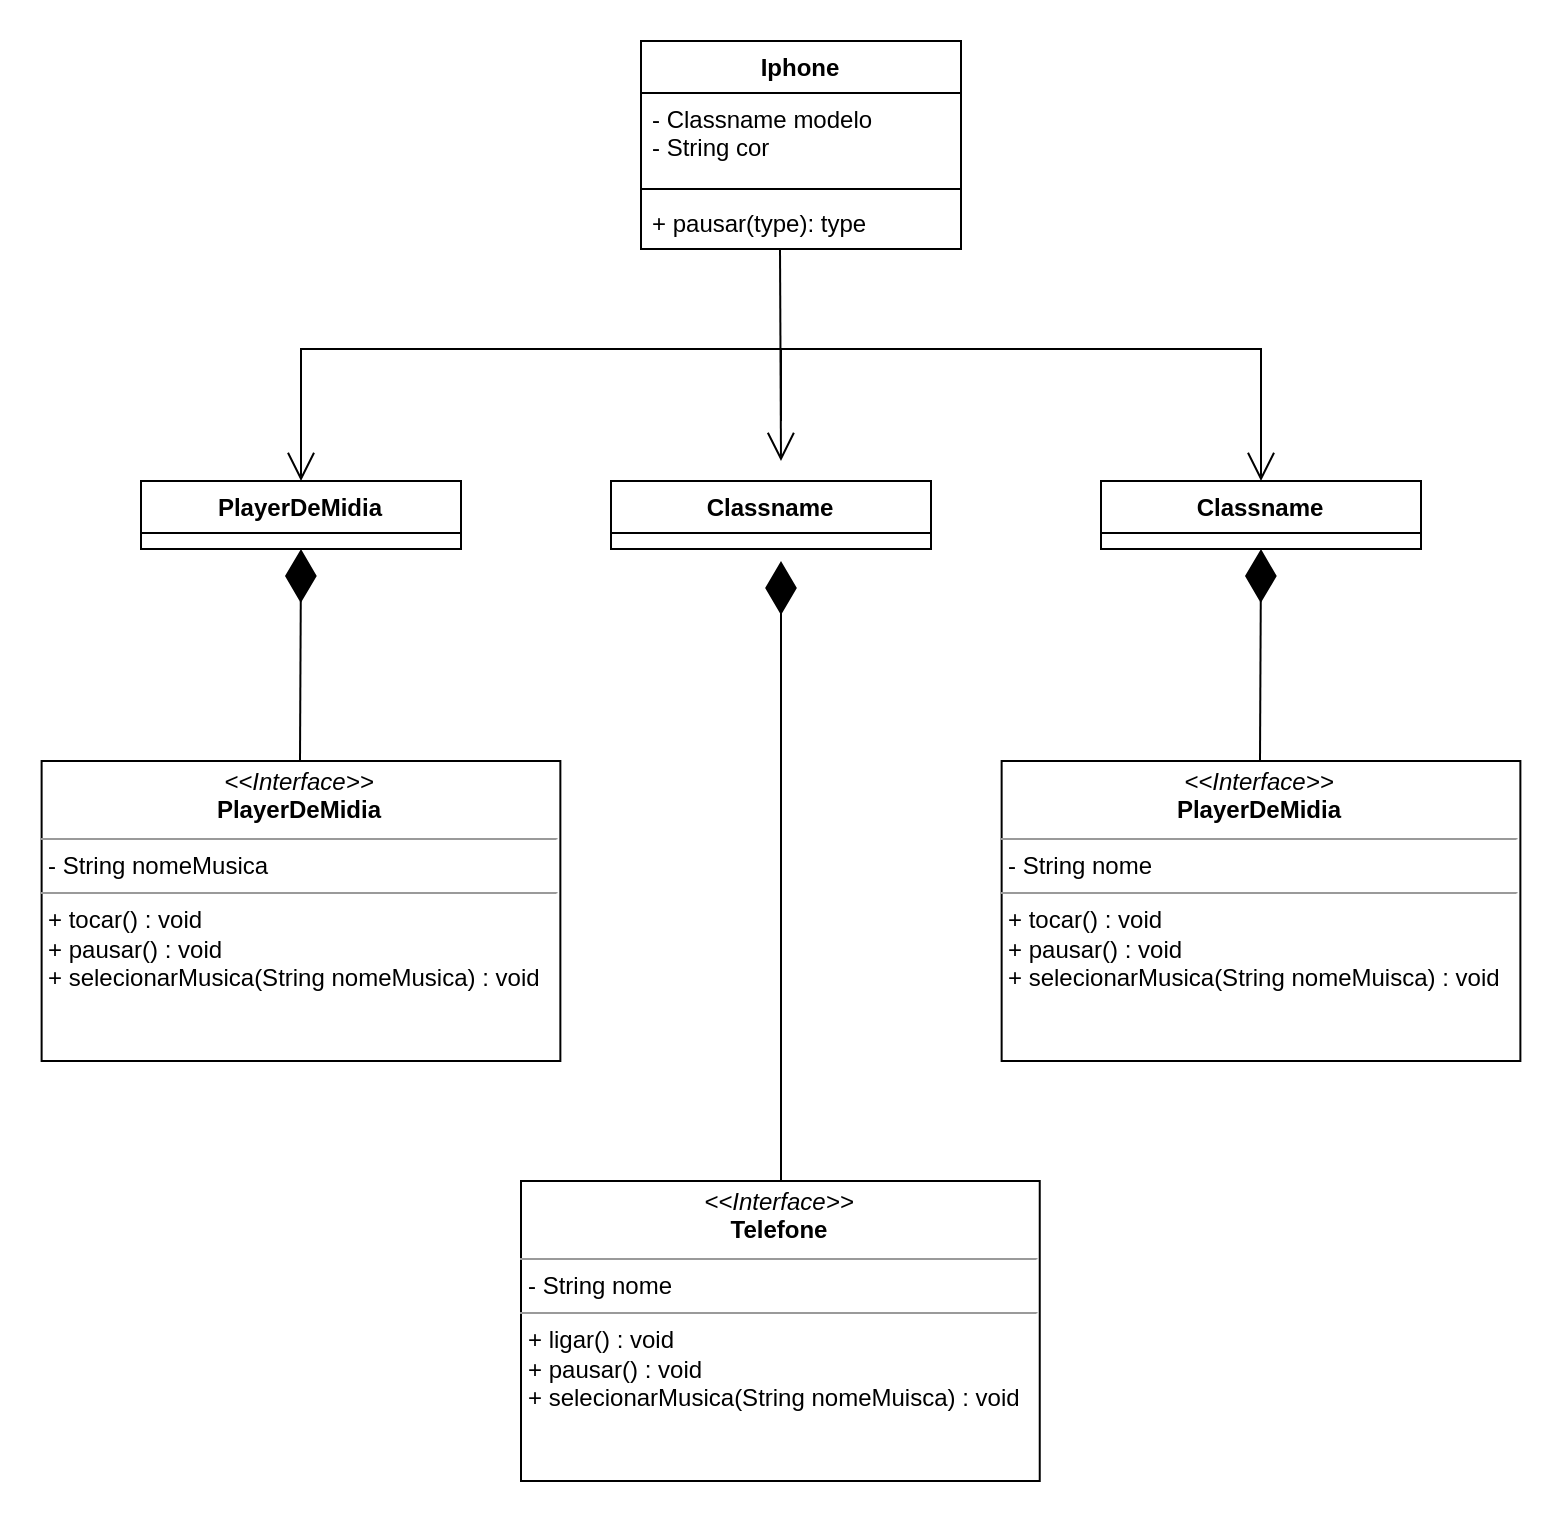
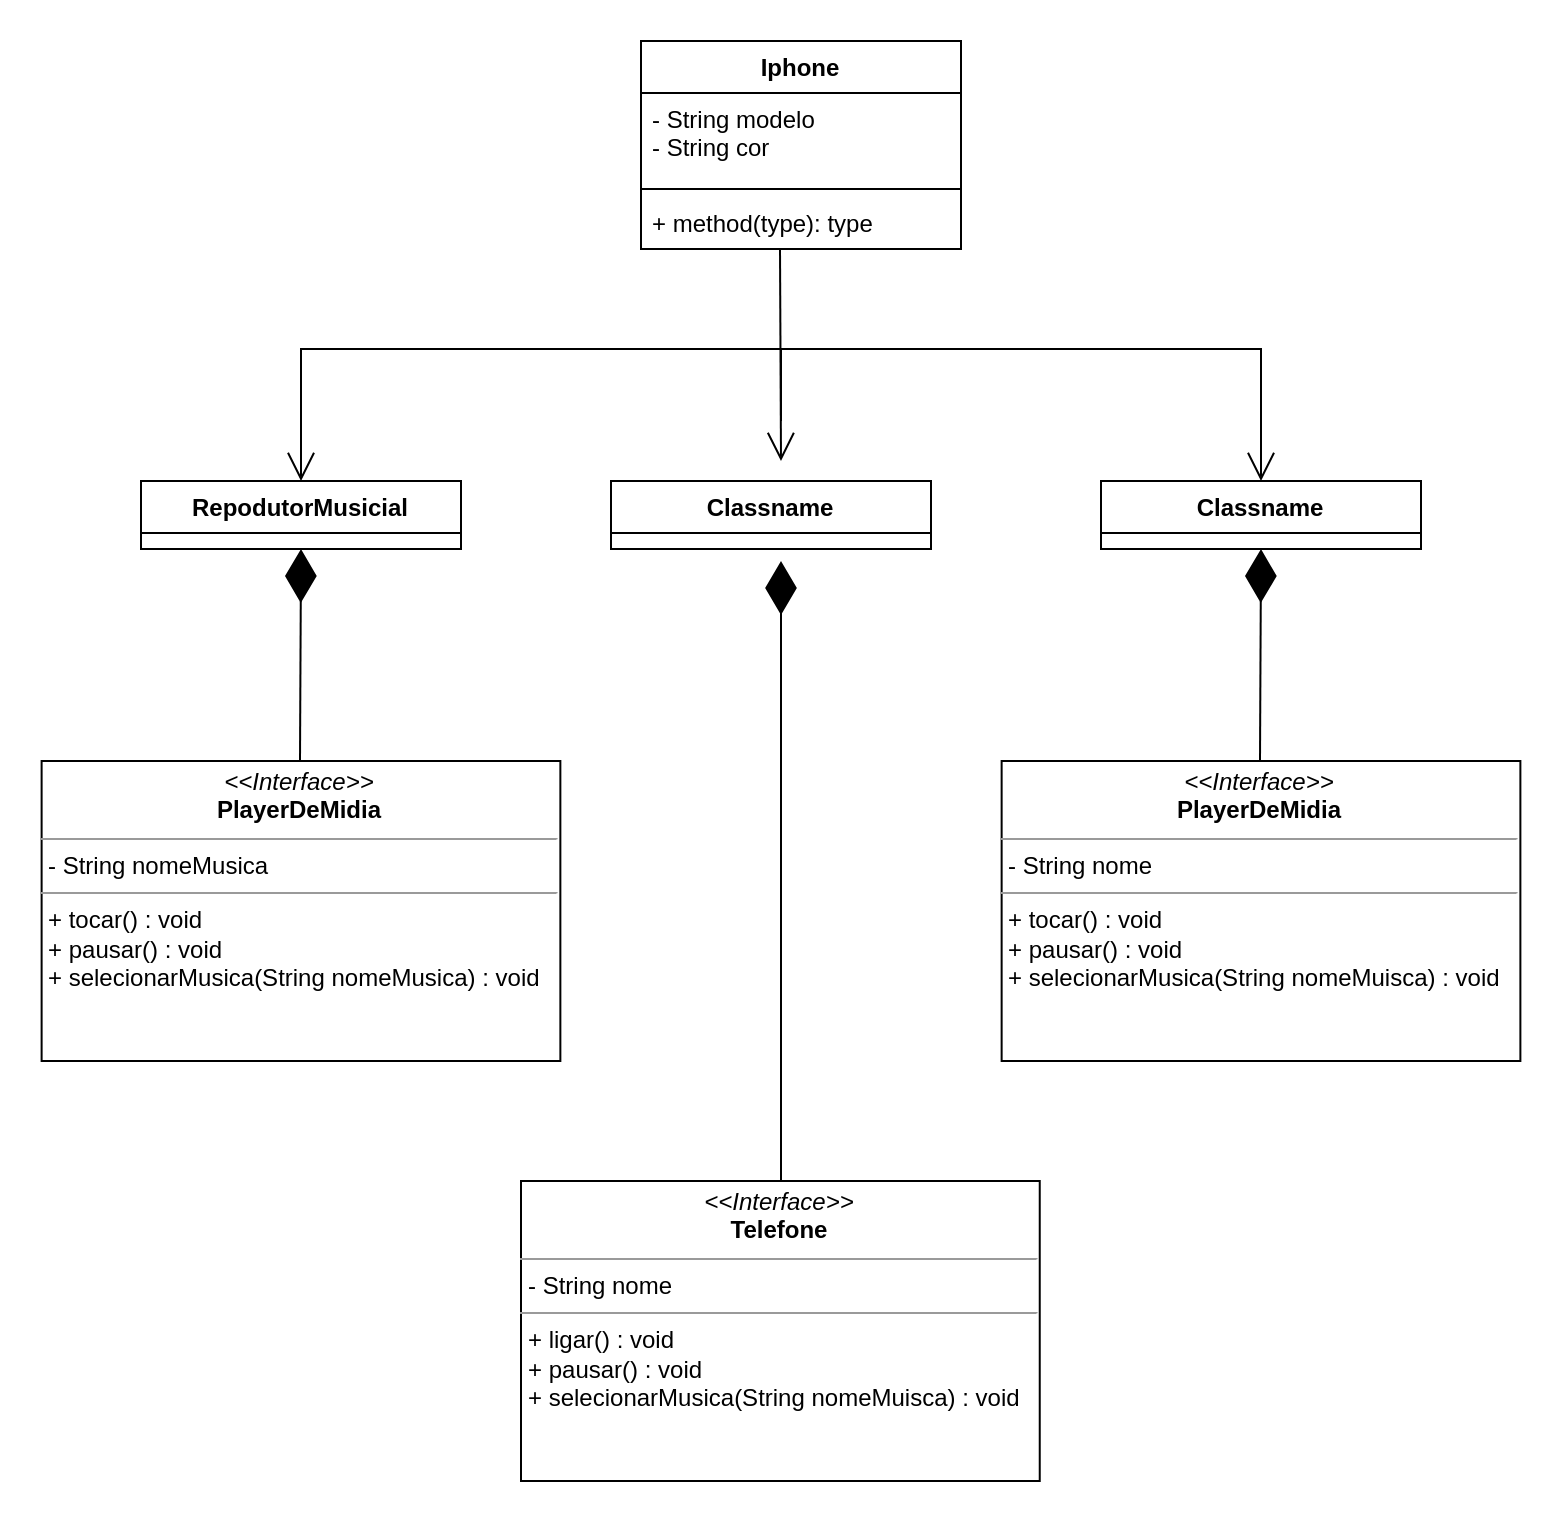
(761, 136) -> (741, 136)
(778, 225) -> (778, 225)
(301, 509) -> (301, 509)
